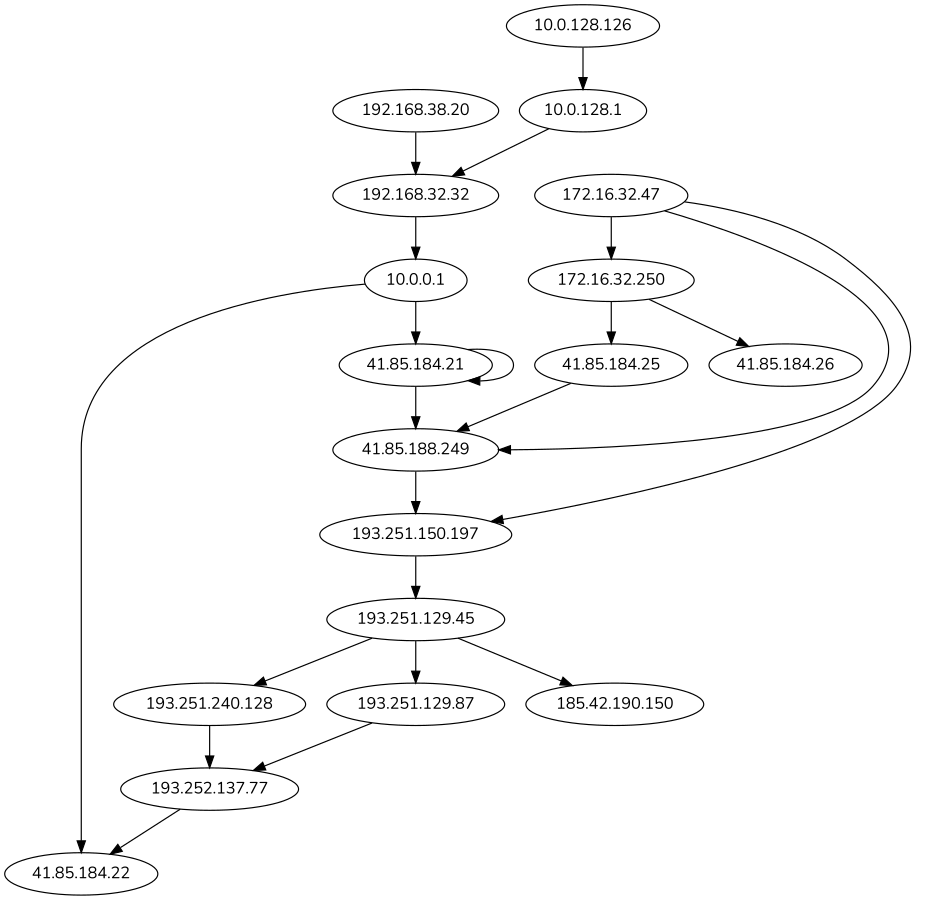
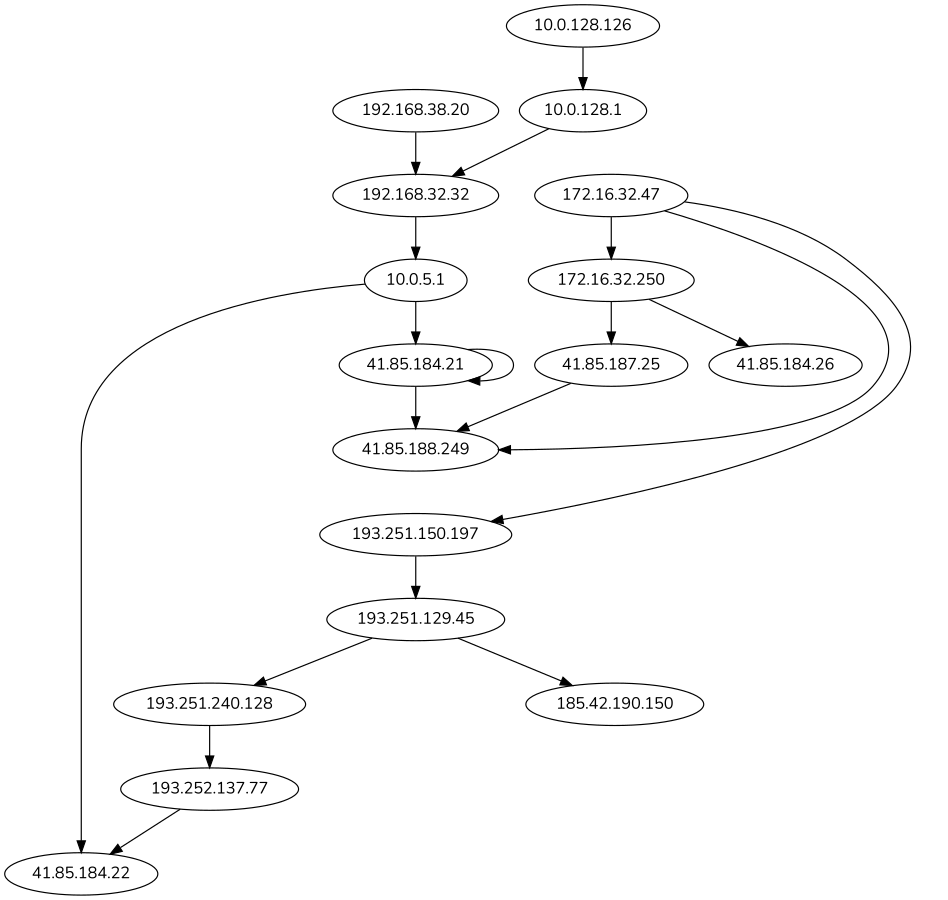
(416, 280) -> (416, 280)
(611, 365) -> (611, 365)
(416, 487) -> none
(416, 704) -> none
